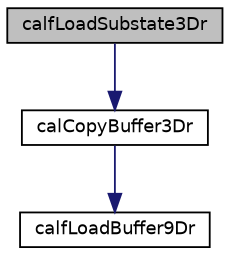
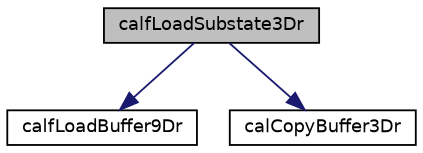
(115, 170) -> (164, 70)
